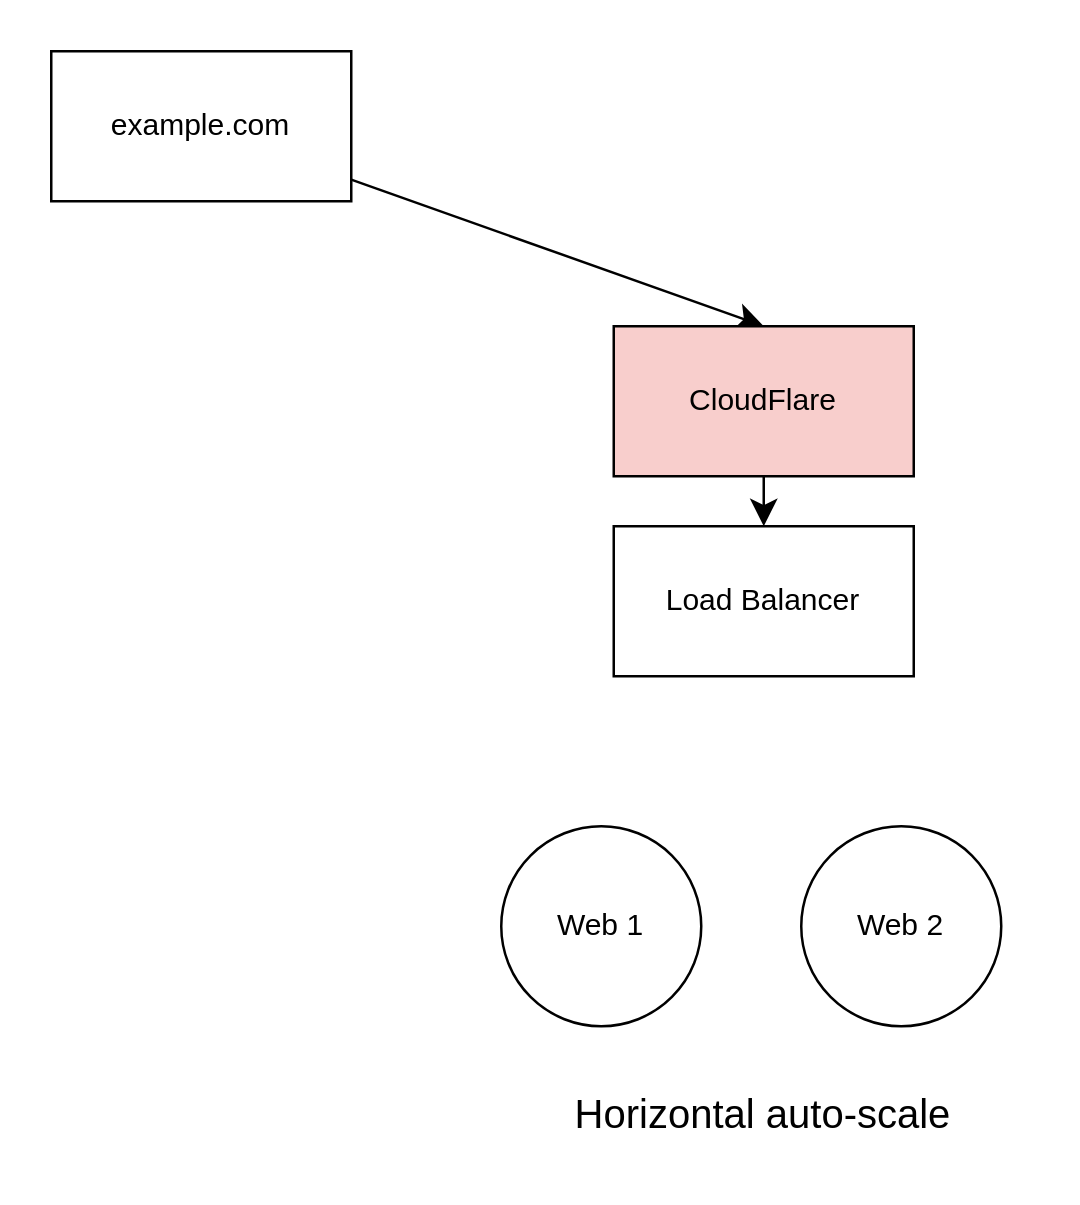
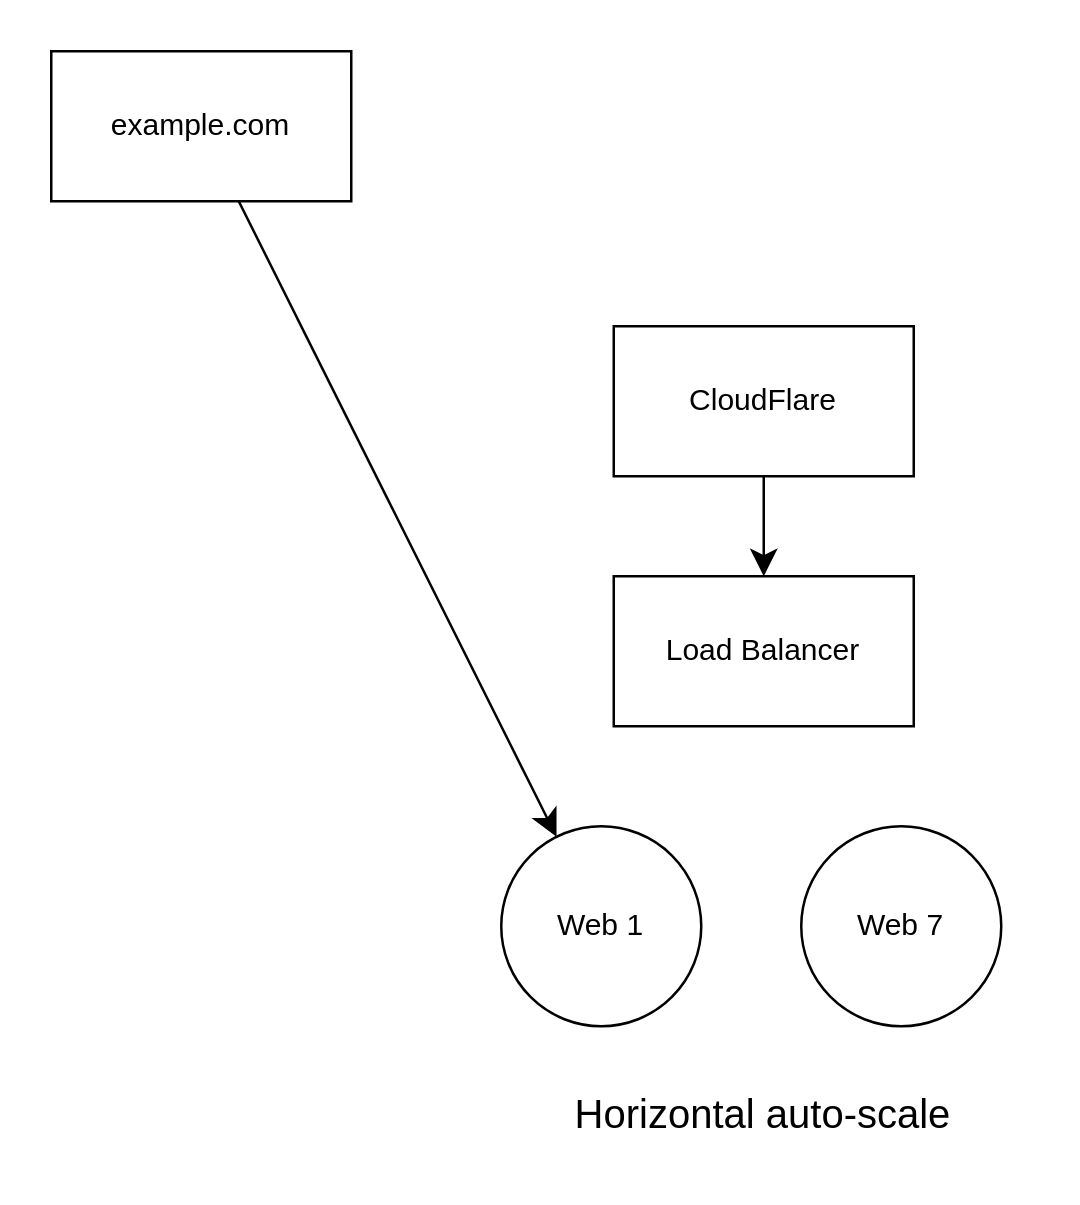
(549, 250) -> (394, 511)
(764, 401) -> (764, 401)
(764, 601) -> (764, 651)
(901, 926) -> (901, 926)
